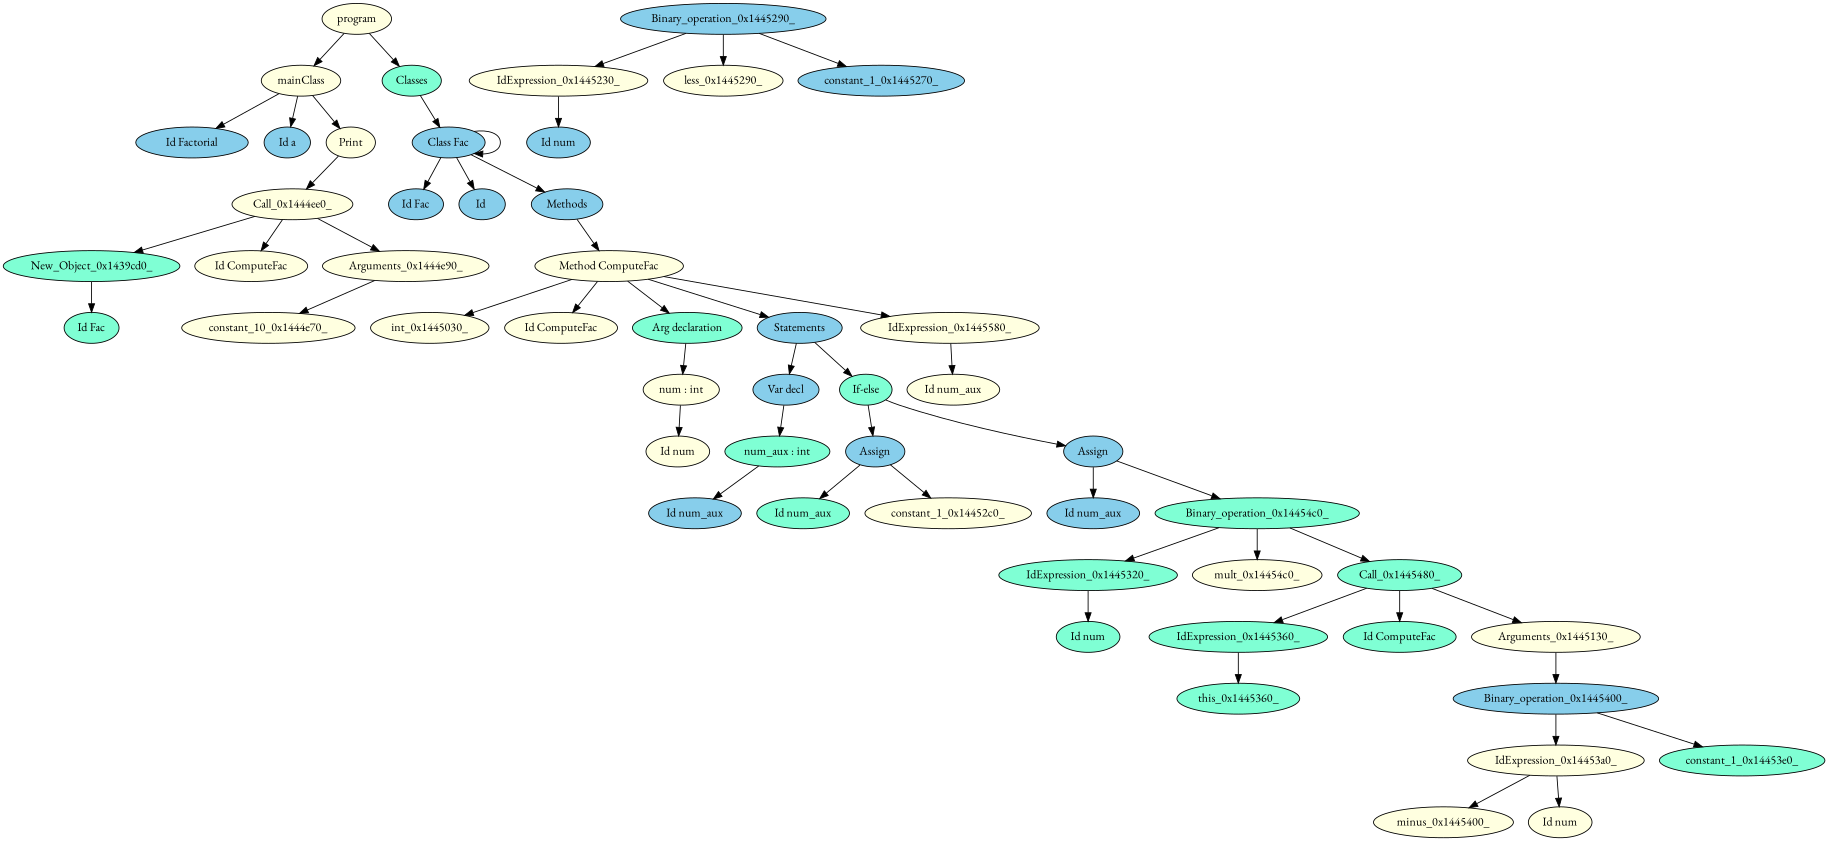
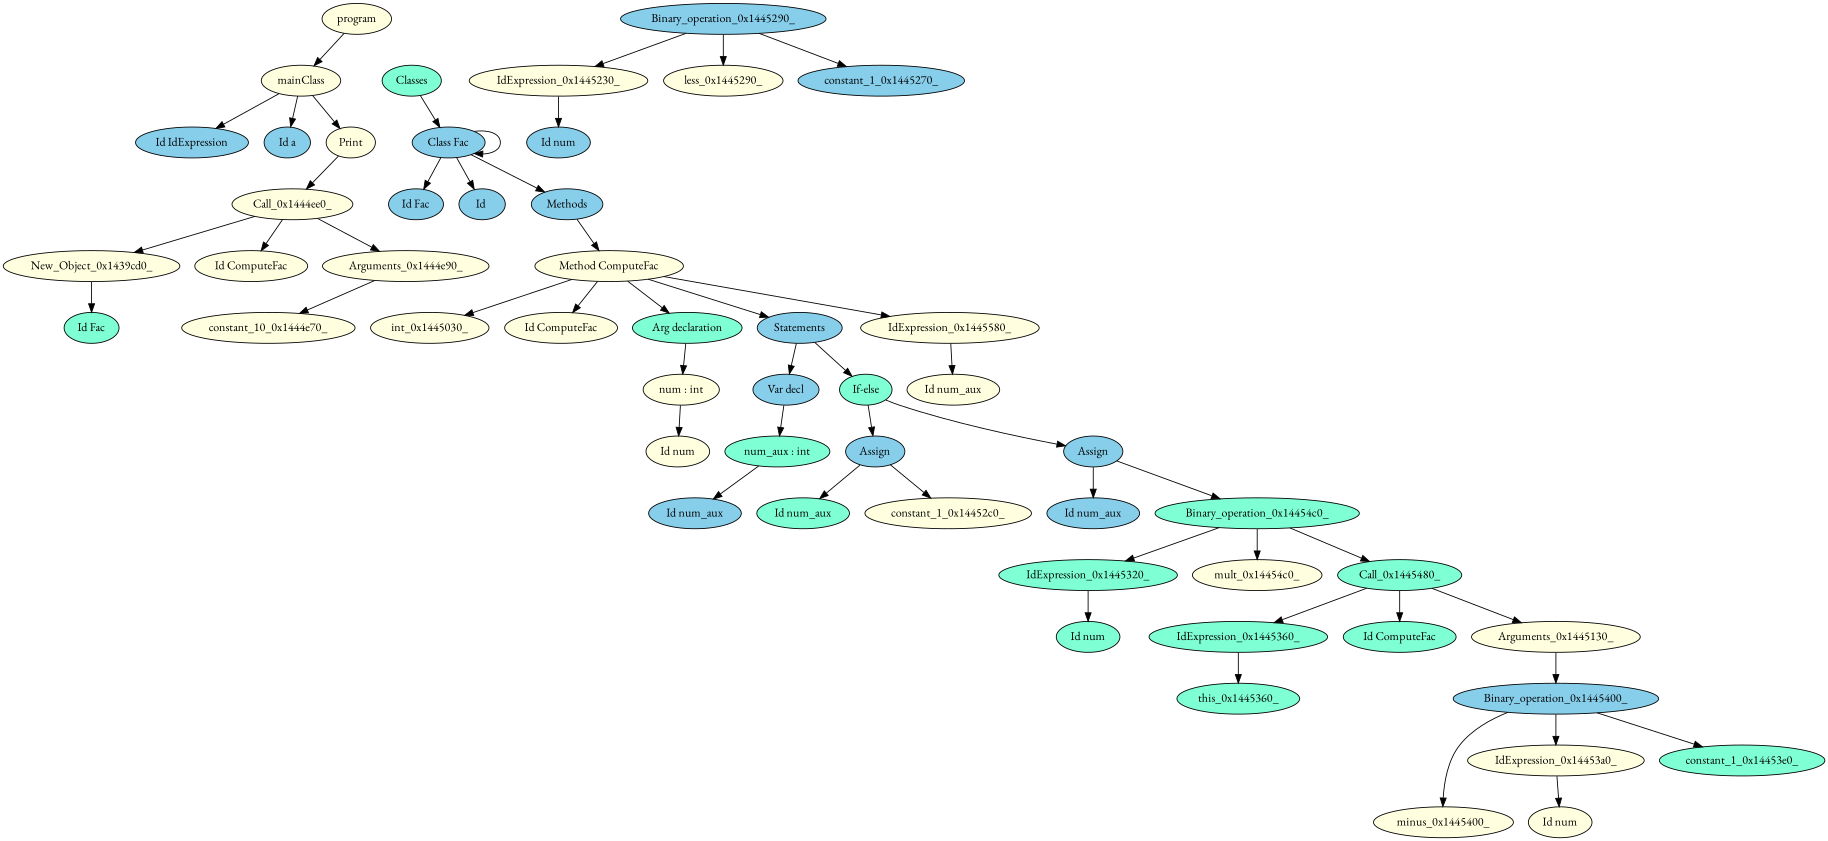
(381, 47) -> none
(192, 142) -> (192, 142)
(92, 266) -> (92, 266)
(1503, 789) -> (1461, 744)
